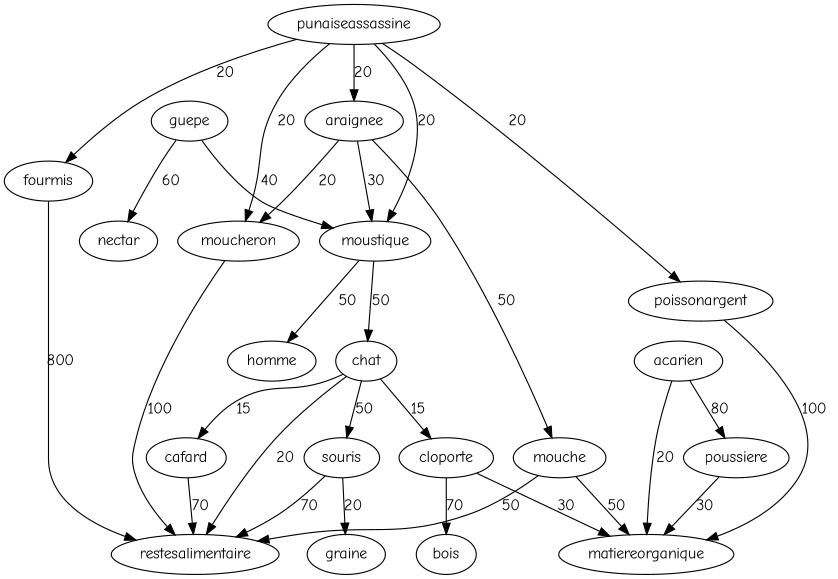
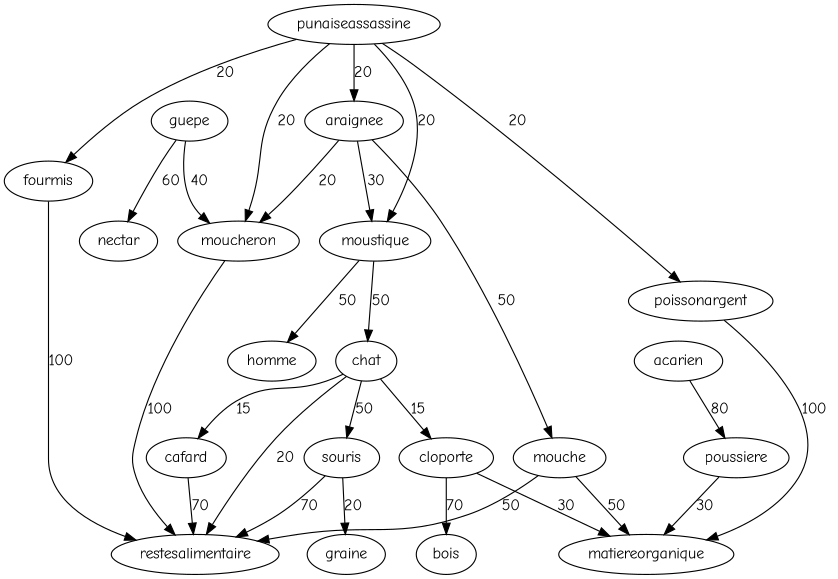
(247, 191) -> (185, 180)
(61, 361) -> (61, 361)
(654, 451) -> none
